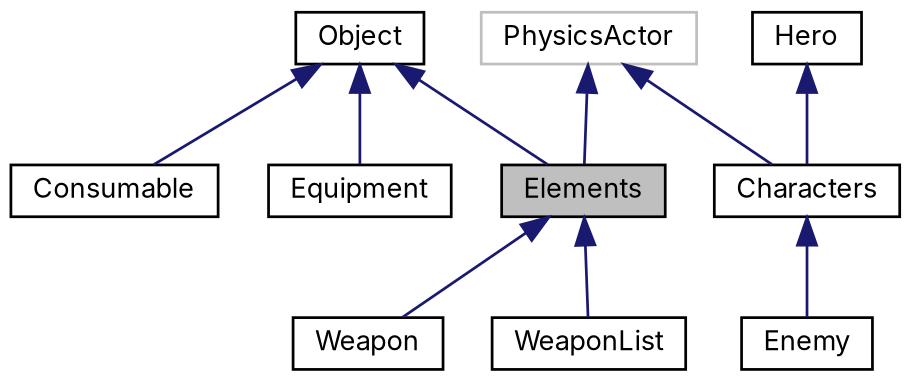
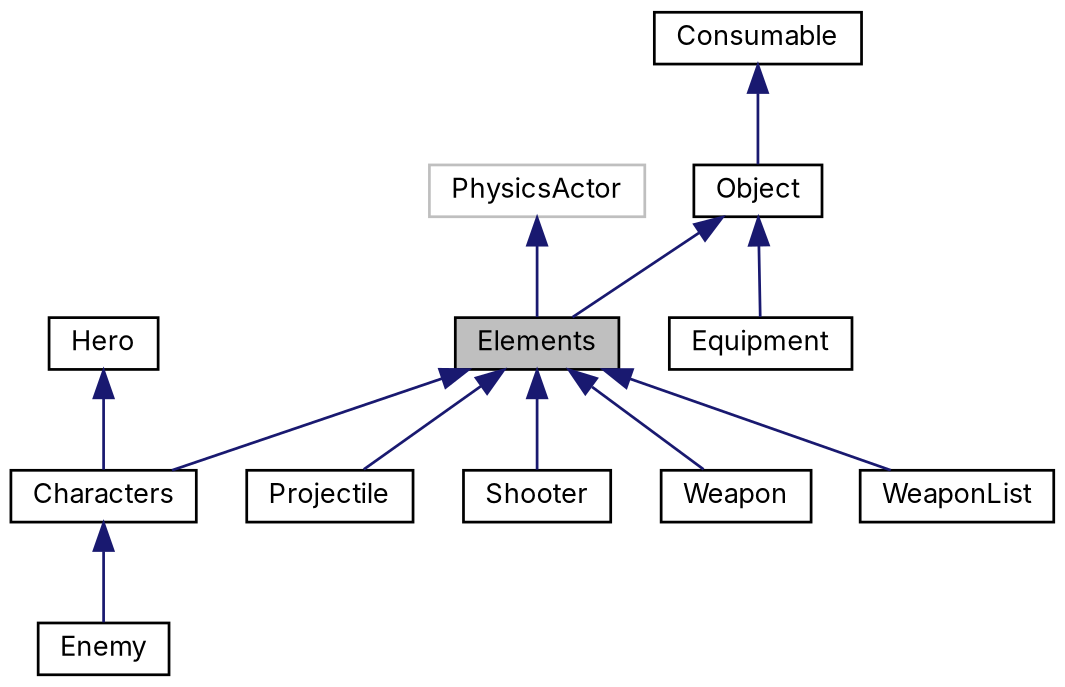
(225, 122) -> (758, 129)
(710, 122) -> (307, 424)
none -> (330, 496)
none -> (537, 496)
